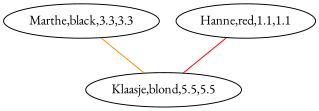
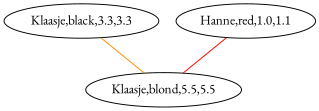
(81, 21) -> (81, 21)
(246, 21) -> (246, 21)
